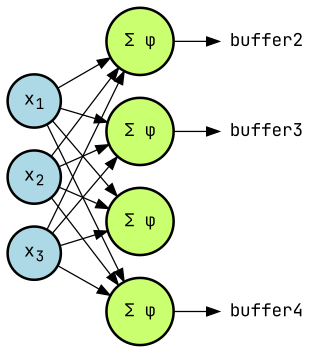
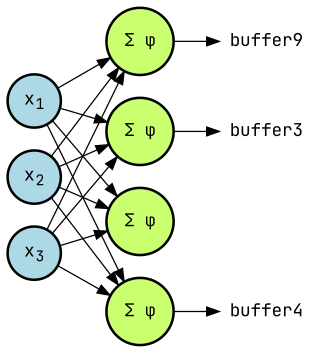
(266, 41) -> (266, 41)
